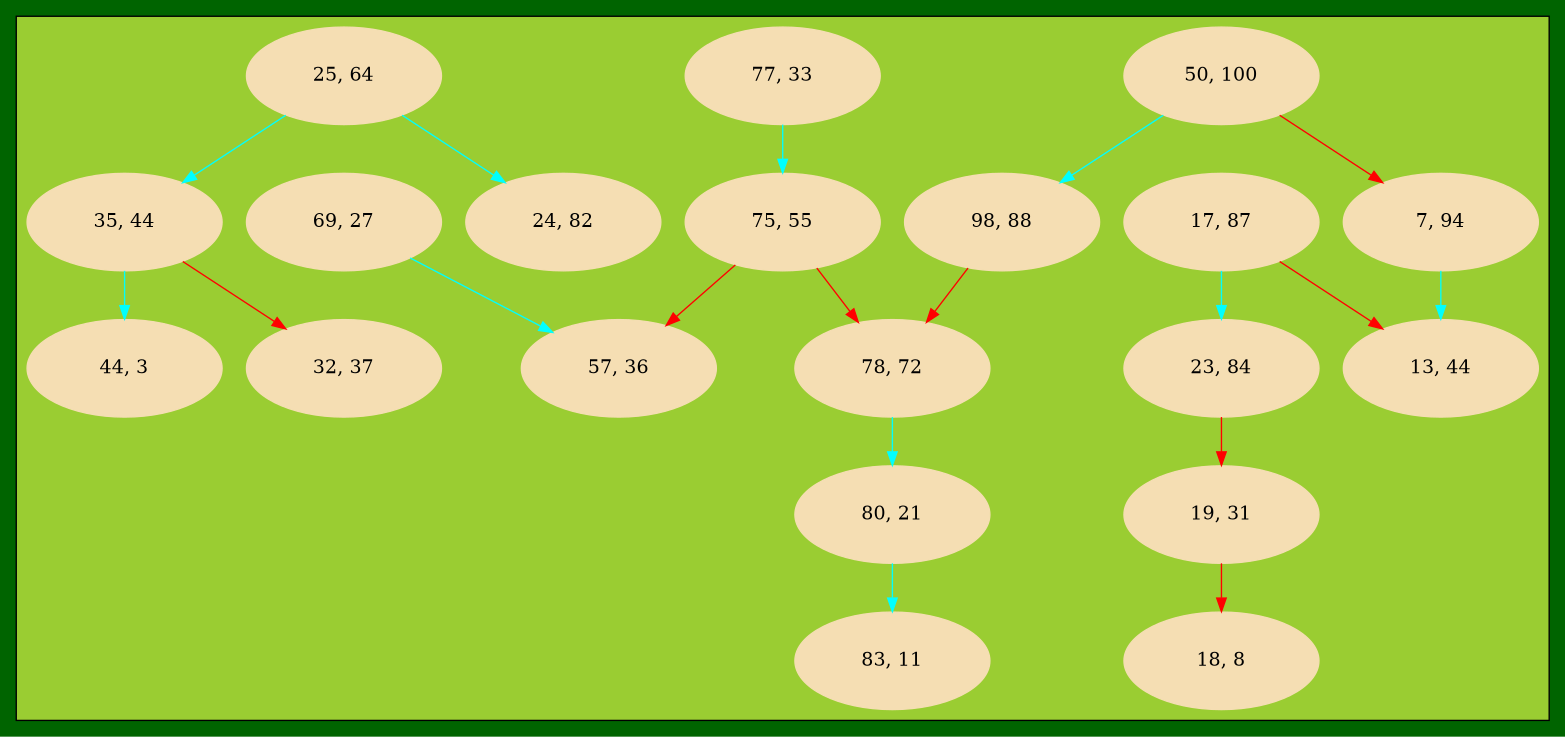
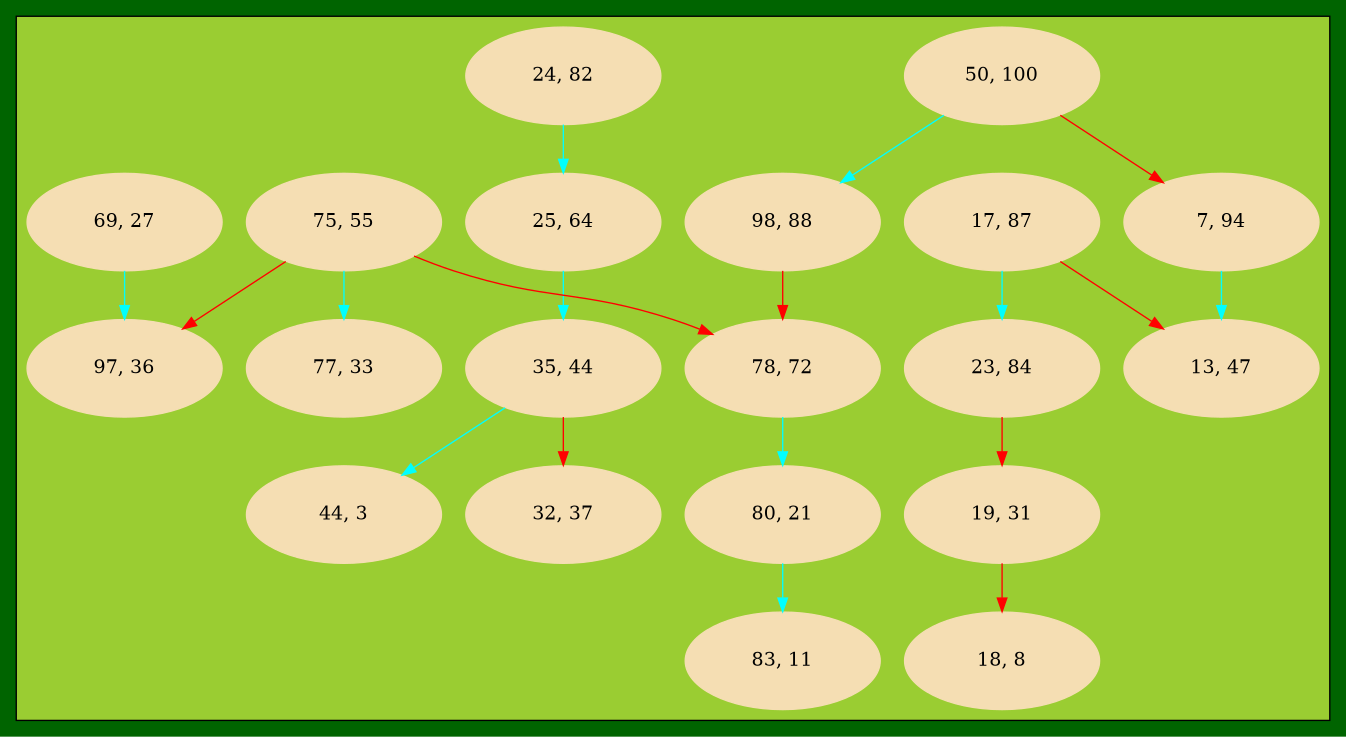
(783, 142) -> (344, 288)
(448, 145) -> (563, 142)
(619, 368) -> (125, 368)
(1441, 368) -> (1221, 368)
